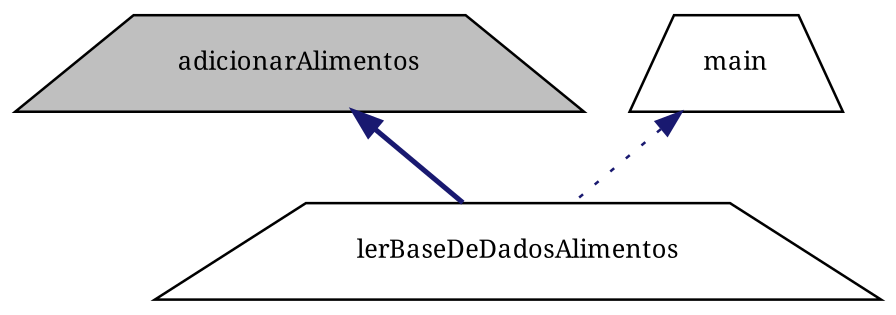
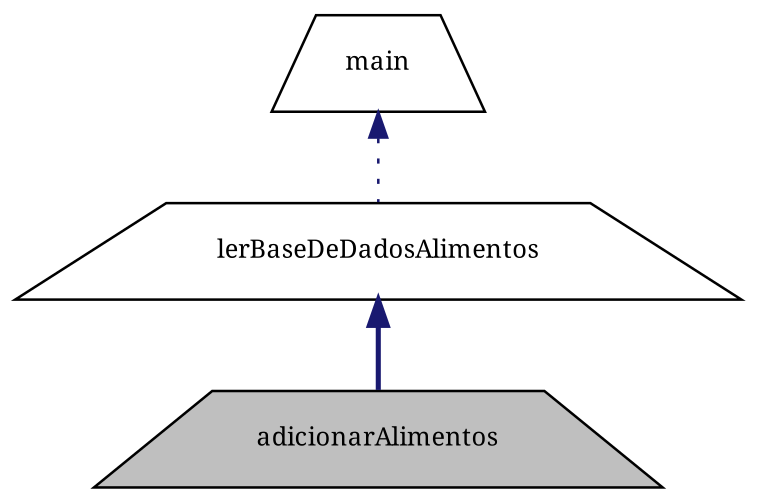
(419, 166) -> (378, 358)
